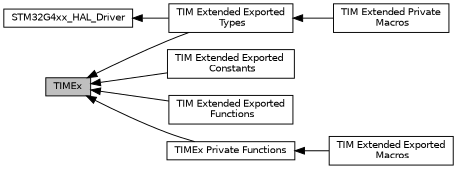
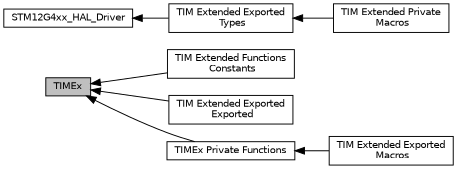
(68, 18) -> (68, 18)
(142, 52) -> none
(231, 64) -> (231, 64)
(231, 110) -> (231, 110)
